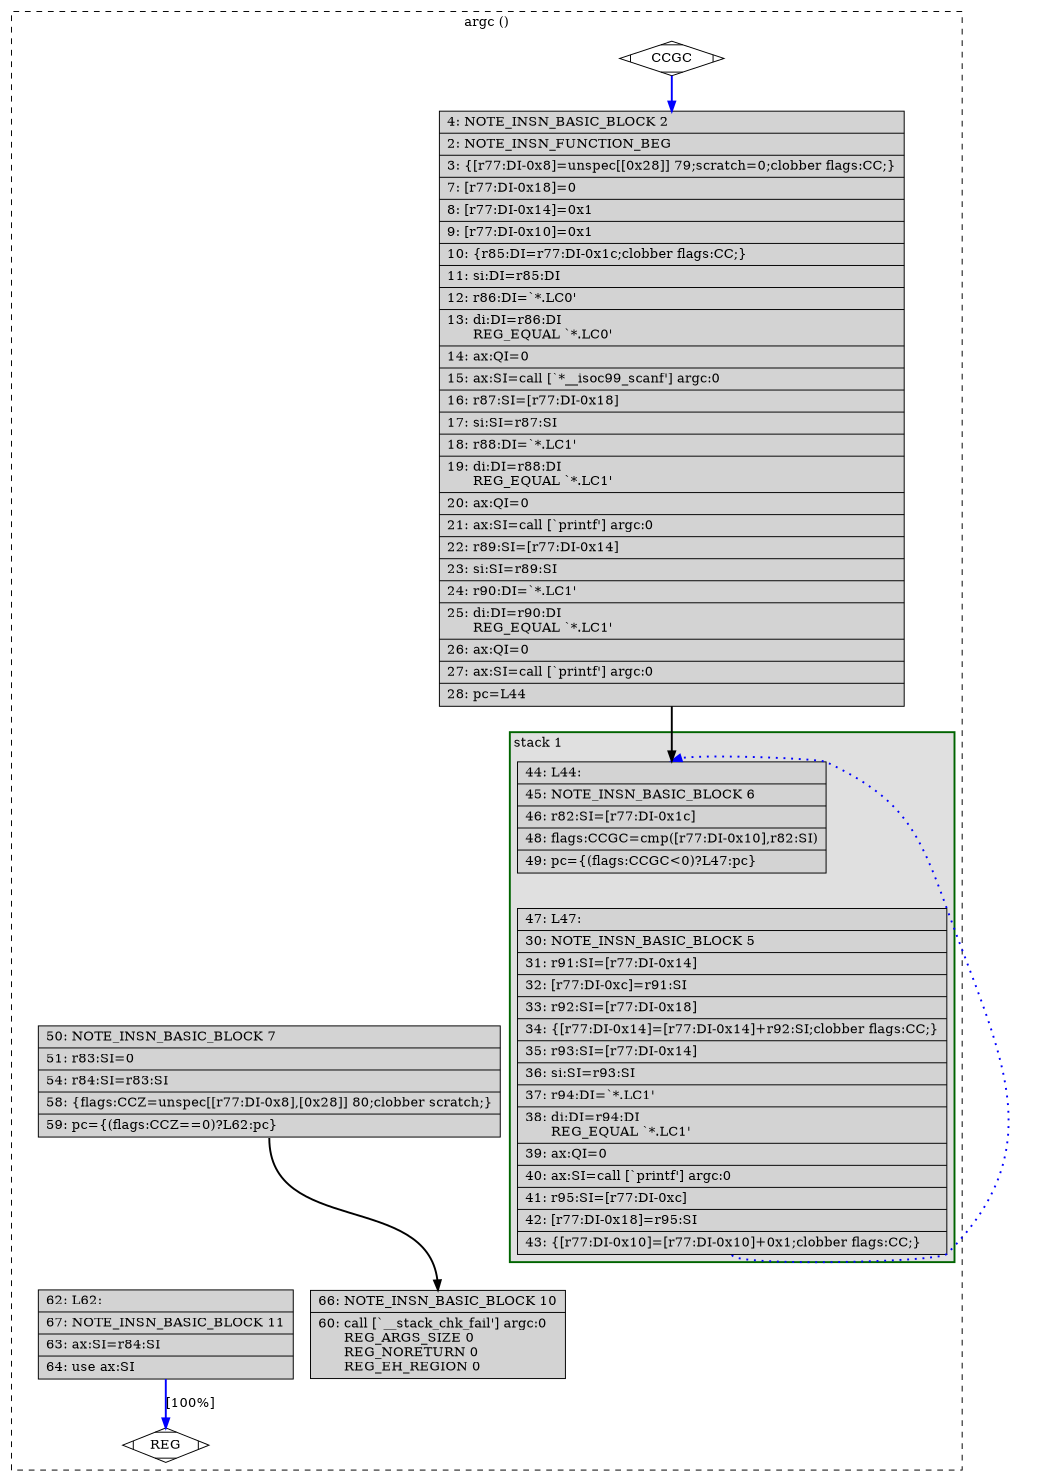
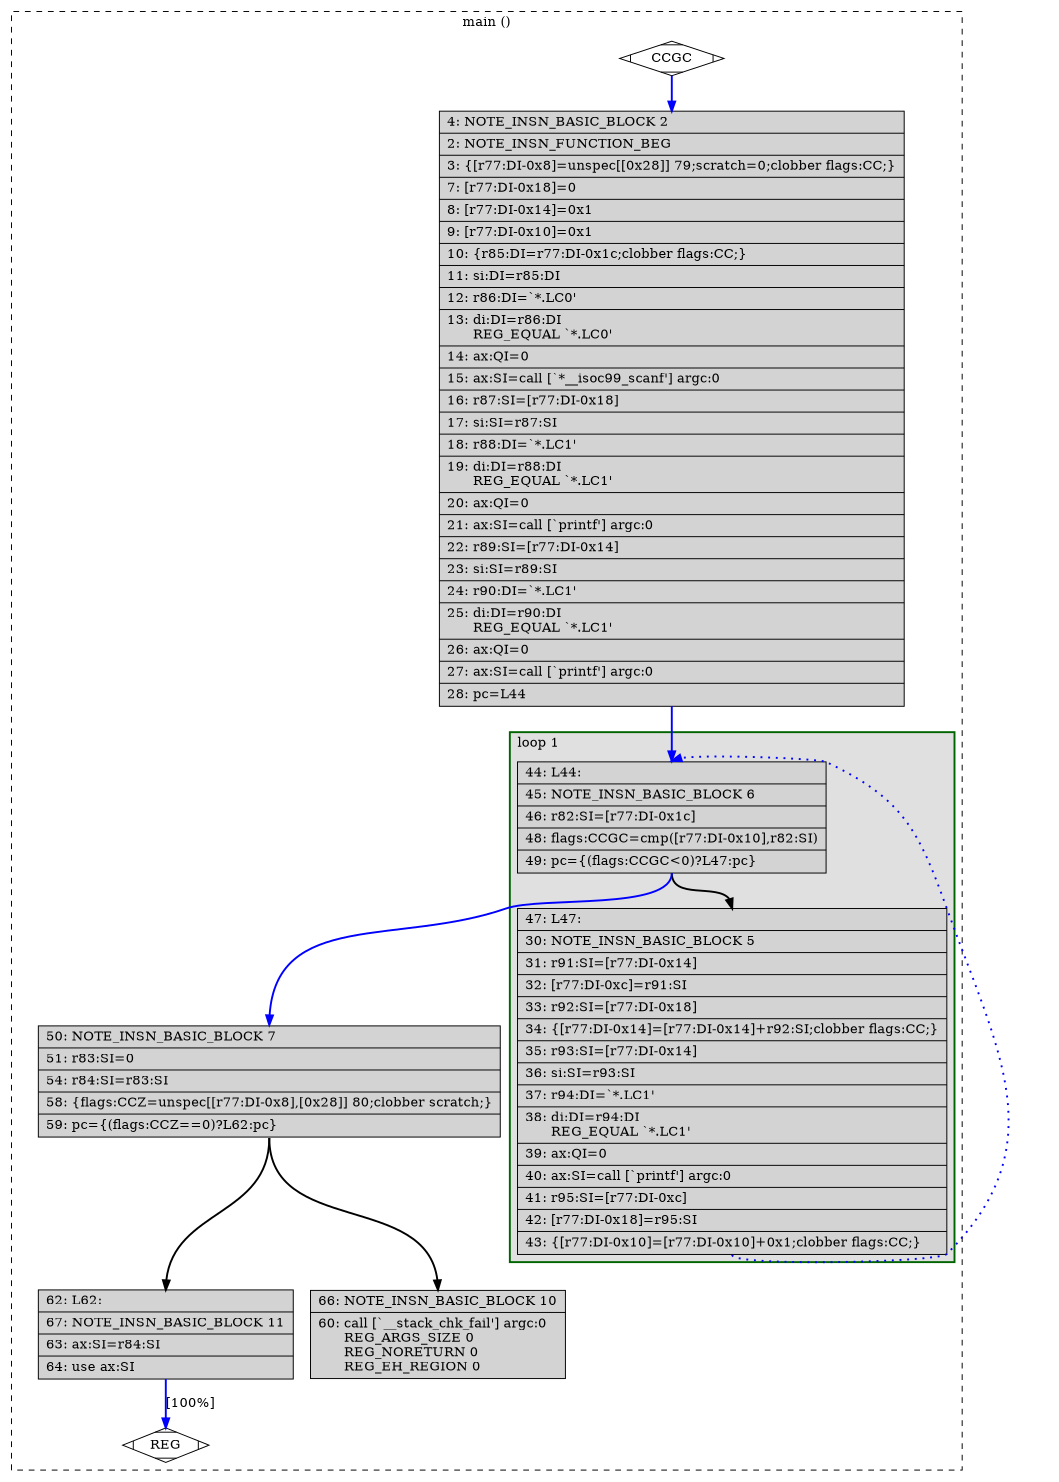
(487, 23) -> (487, 23)
(672, 725) -> (672, 725)
(539, 743) -> (539, 743)
none -> (697, 890)
none -> (455, 921)
none -> (221, 1211)
